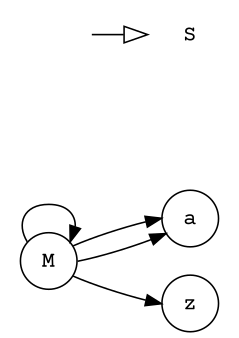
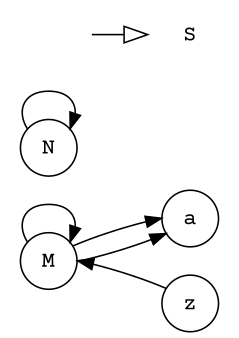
none -> (49, 148)
(109, 290) -> (130, 275)
